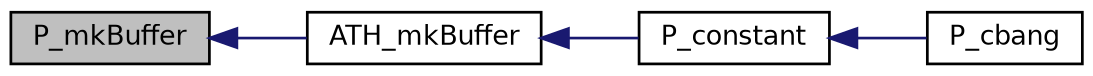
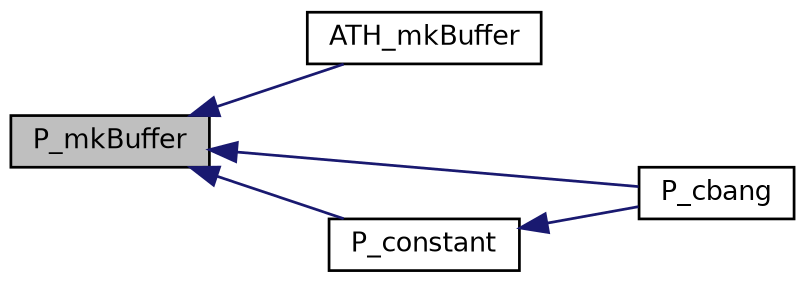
(604, 38) -> (280, 197)
none -> (437, 169)
